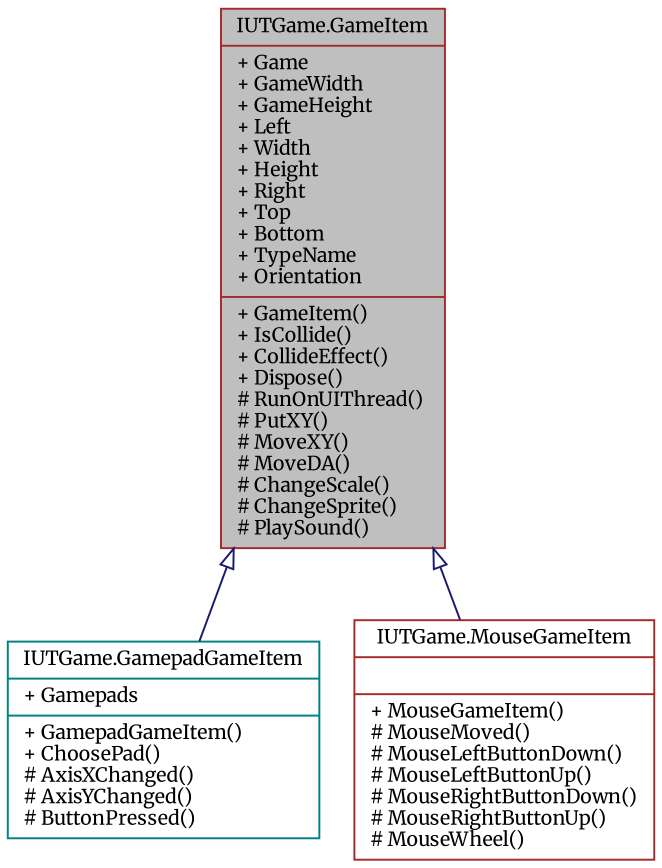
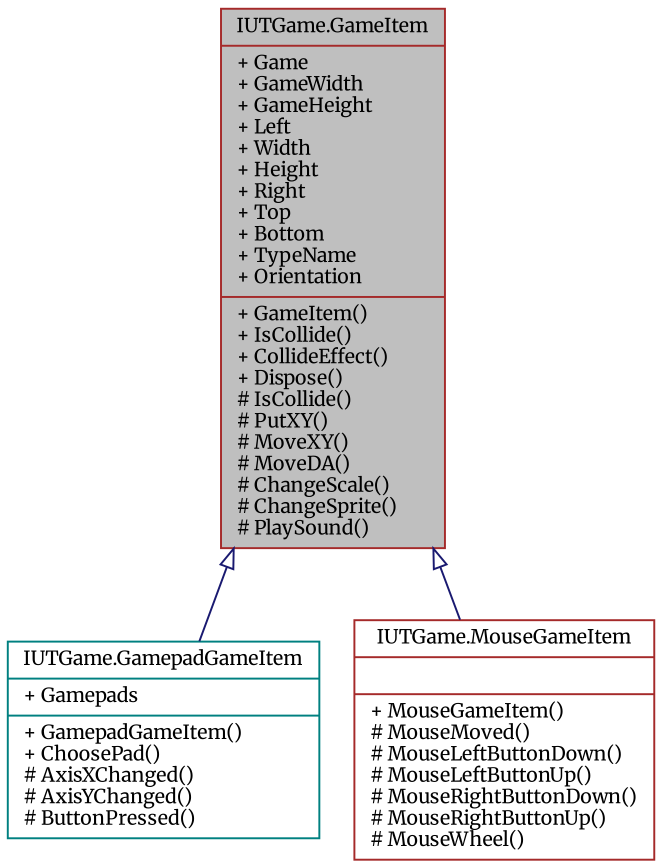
(331, 400) -> (295, 400)
